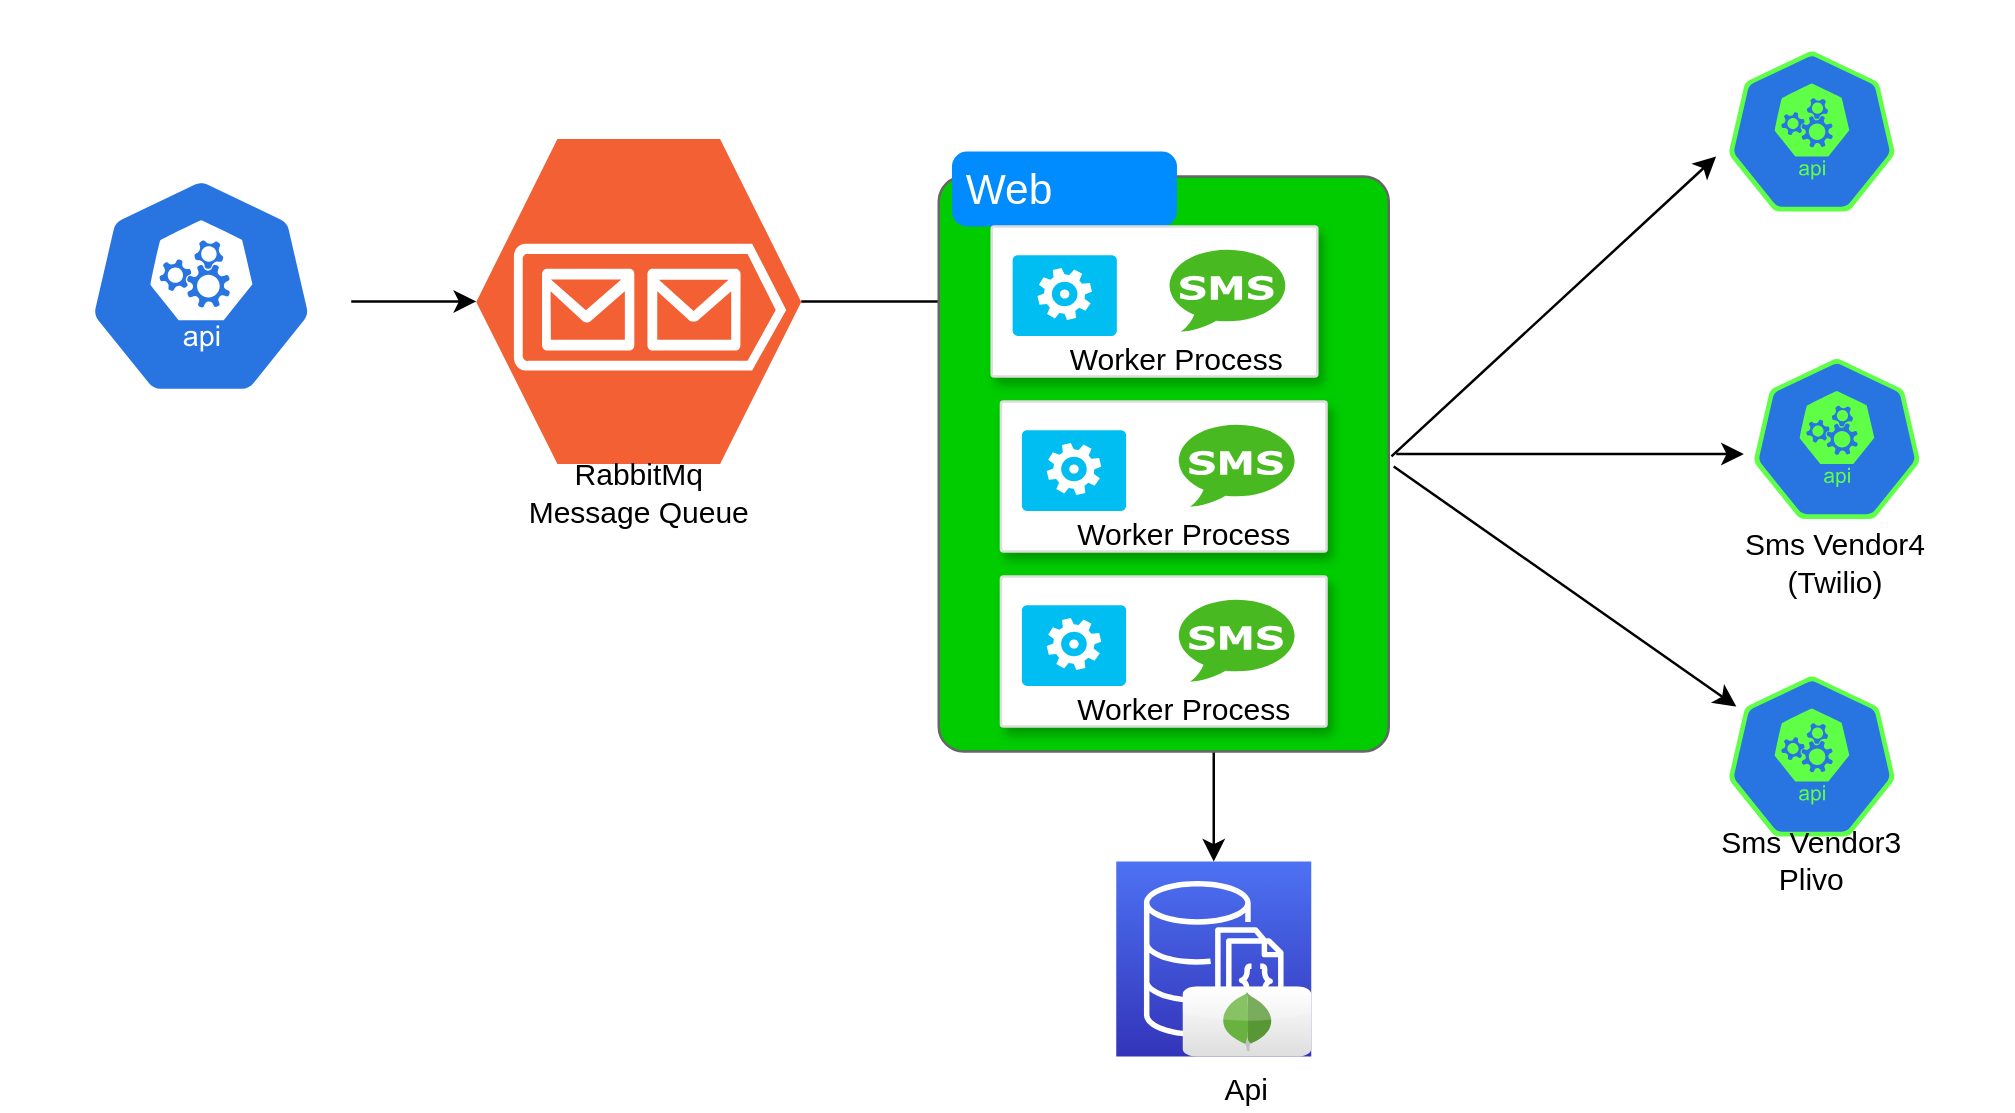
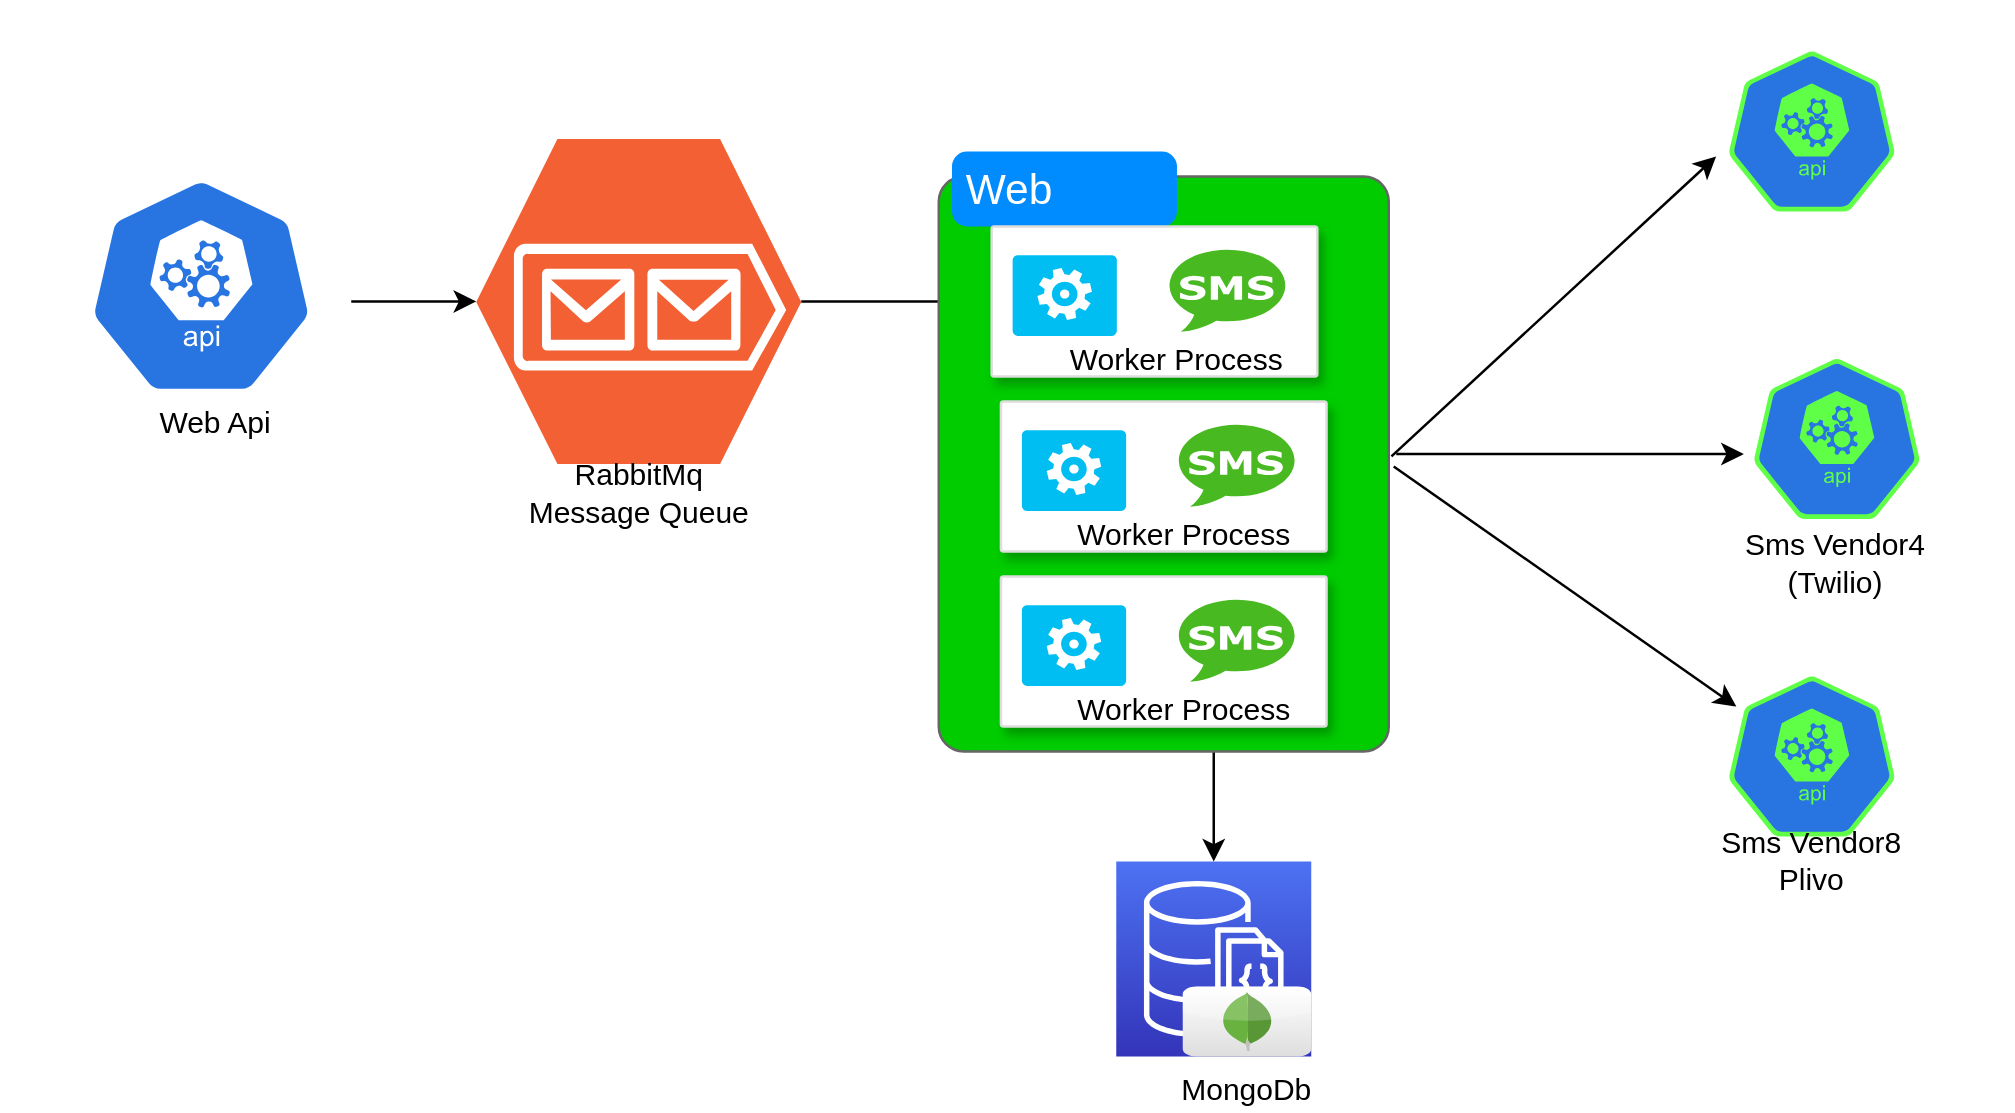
none -> (216, 423)
(1813, 861) -> (1813, 861)
(1248, 1092) -> (1248, 1092)
